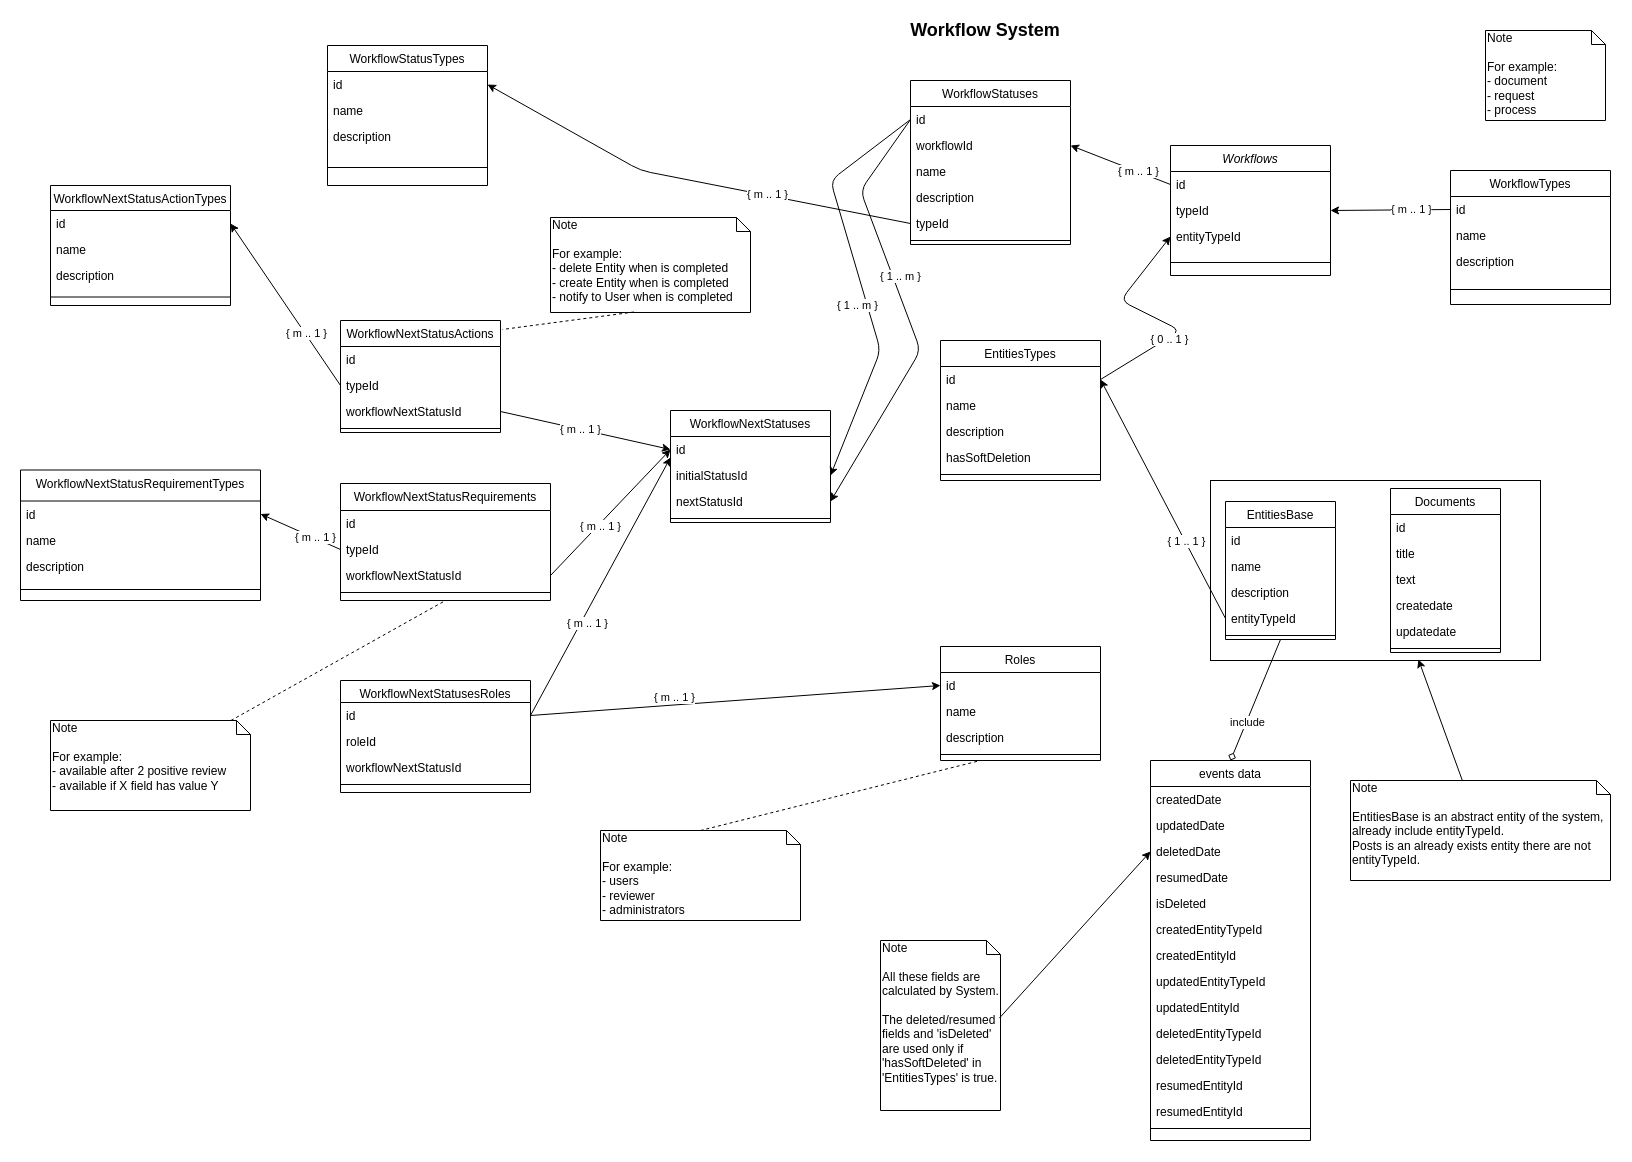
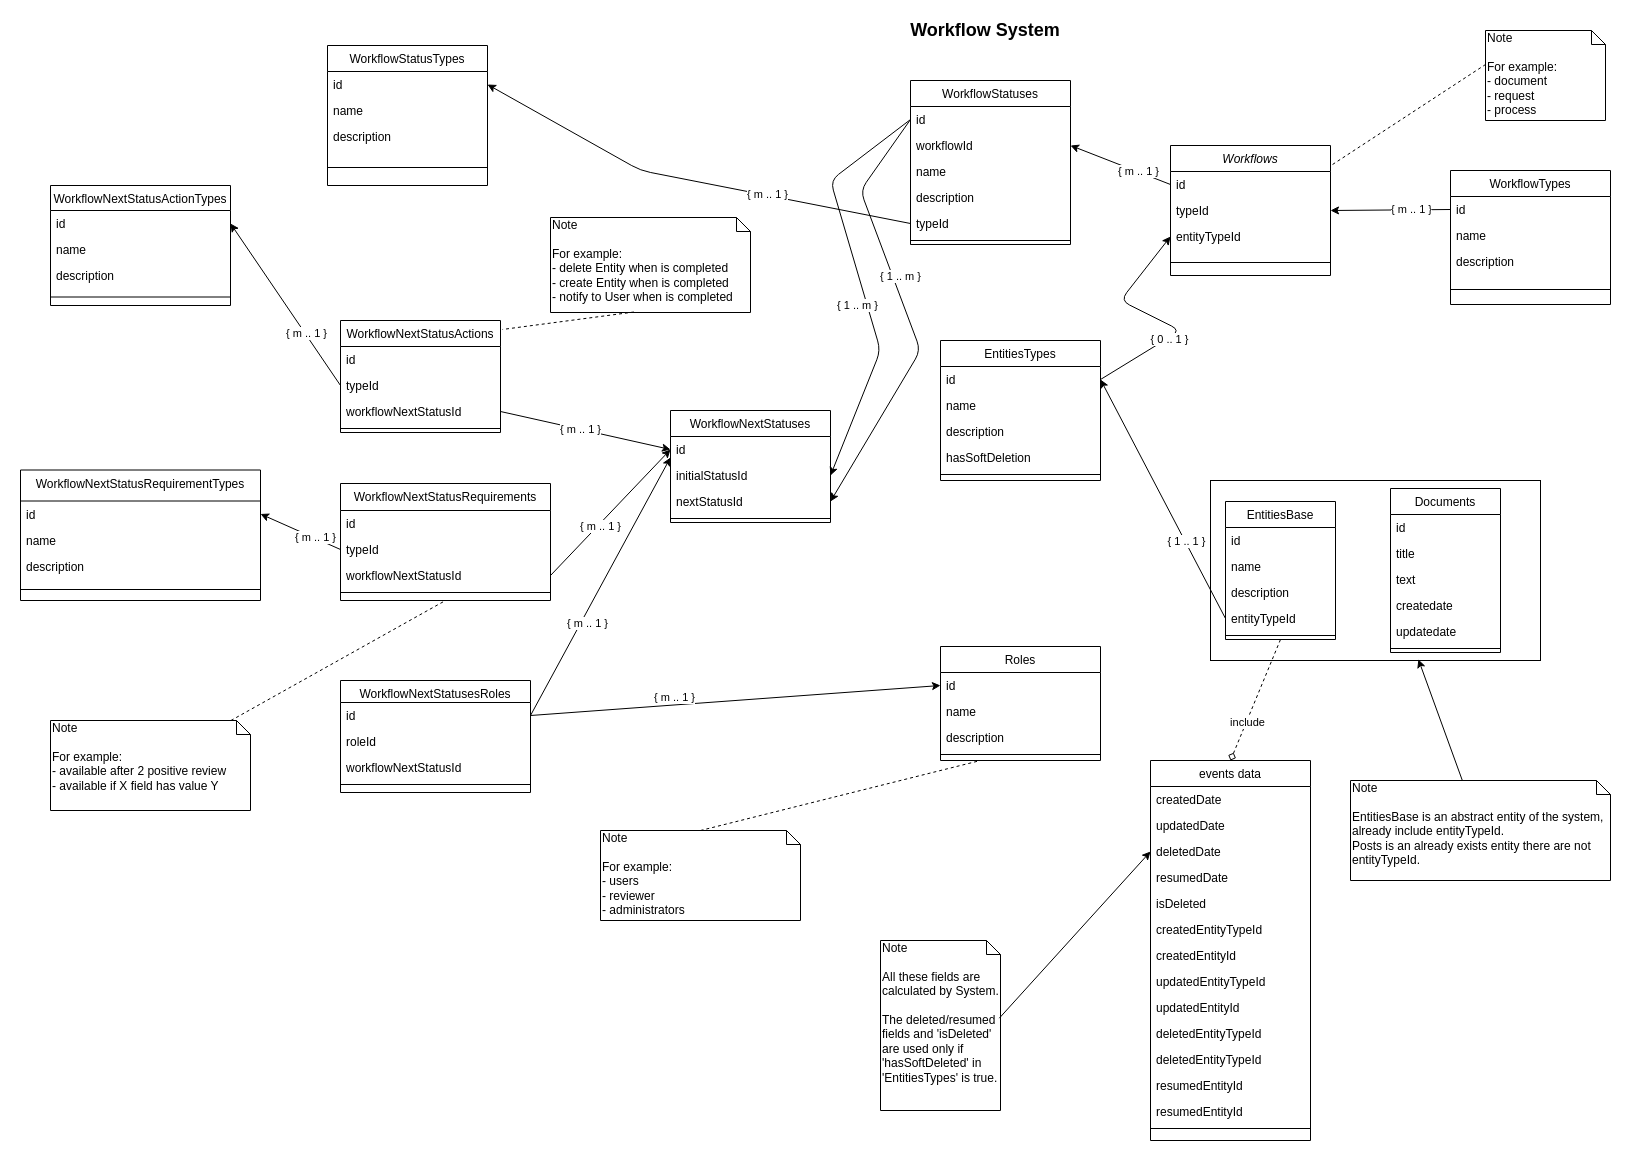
none -> (1409, 115)
(1264, 679) -> (1264, 679)
